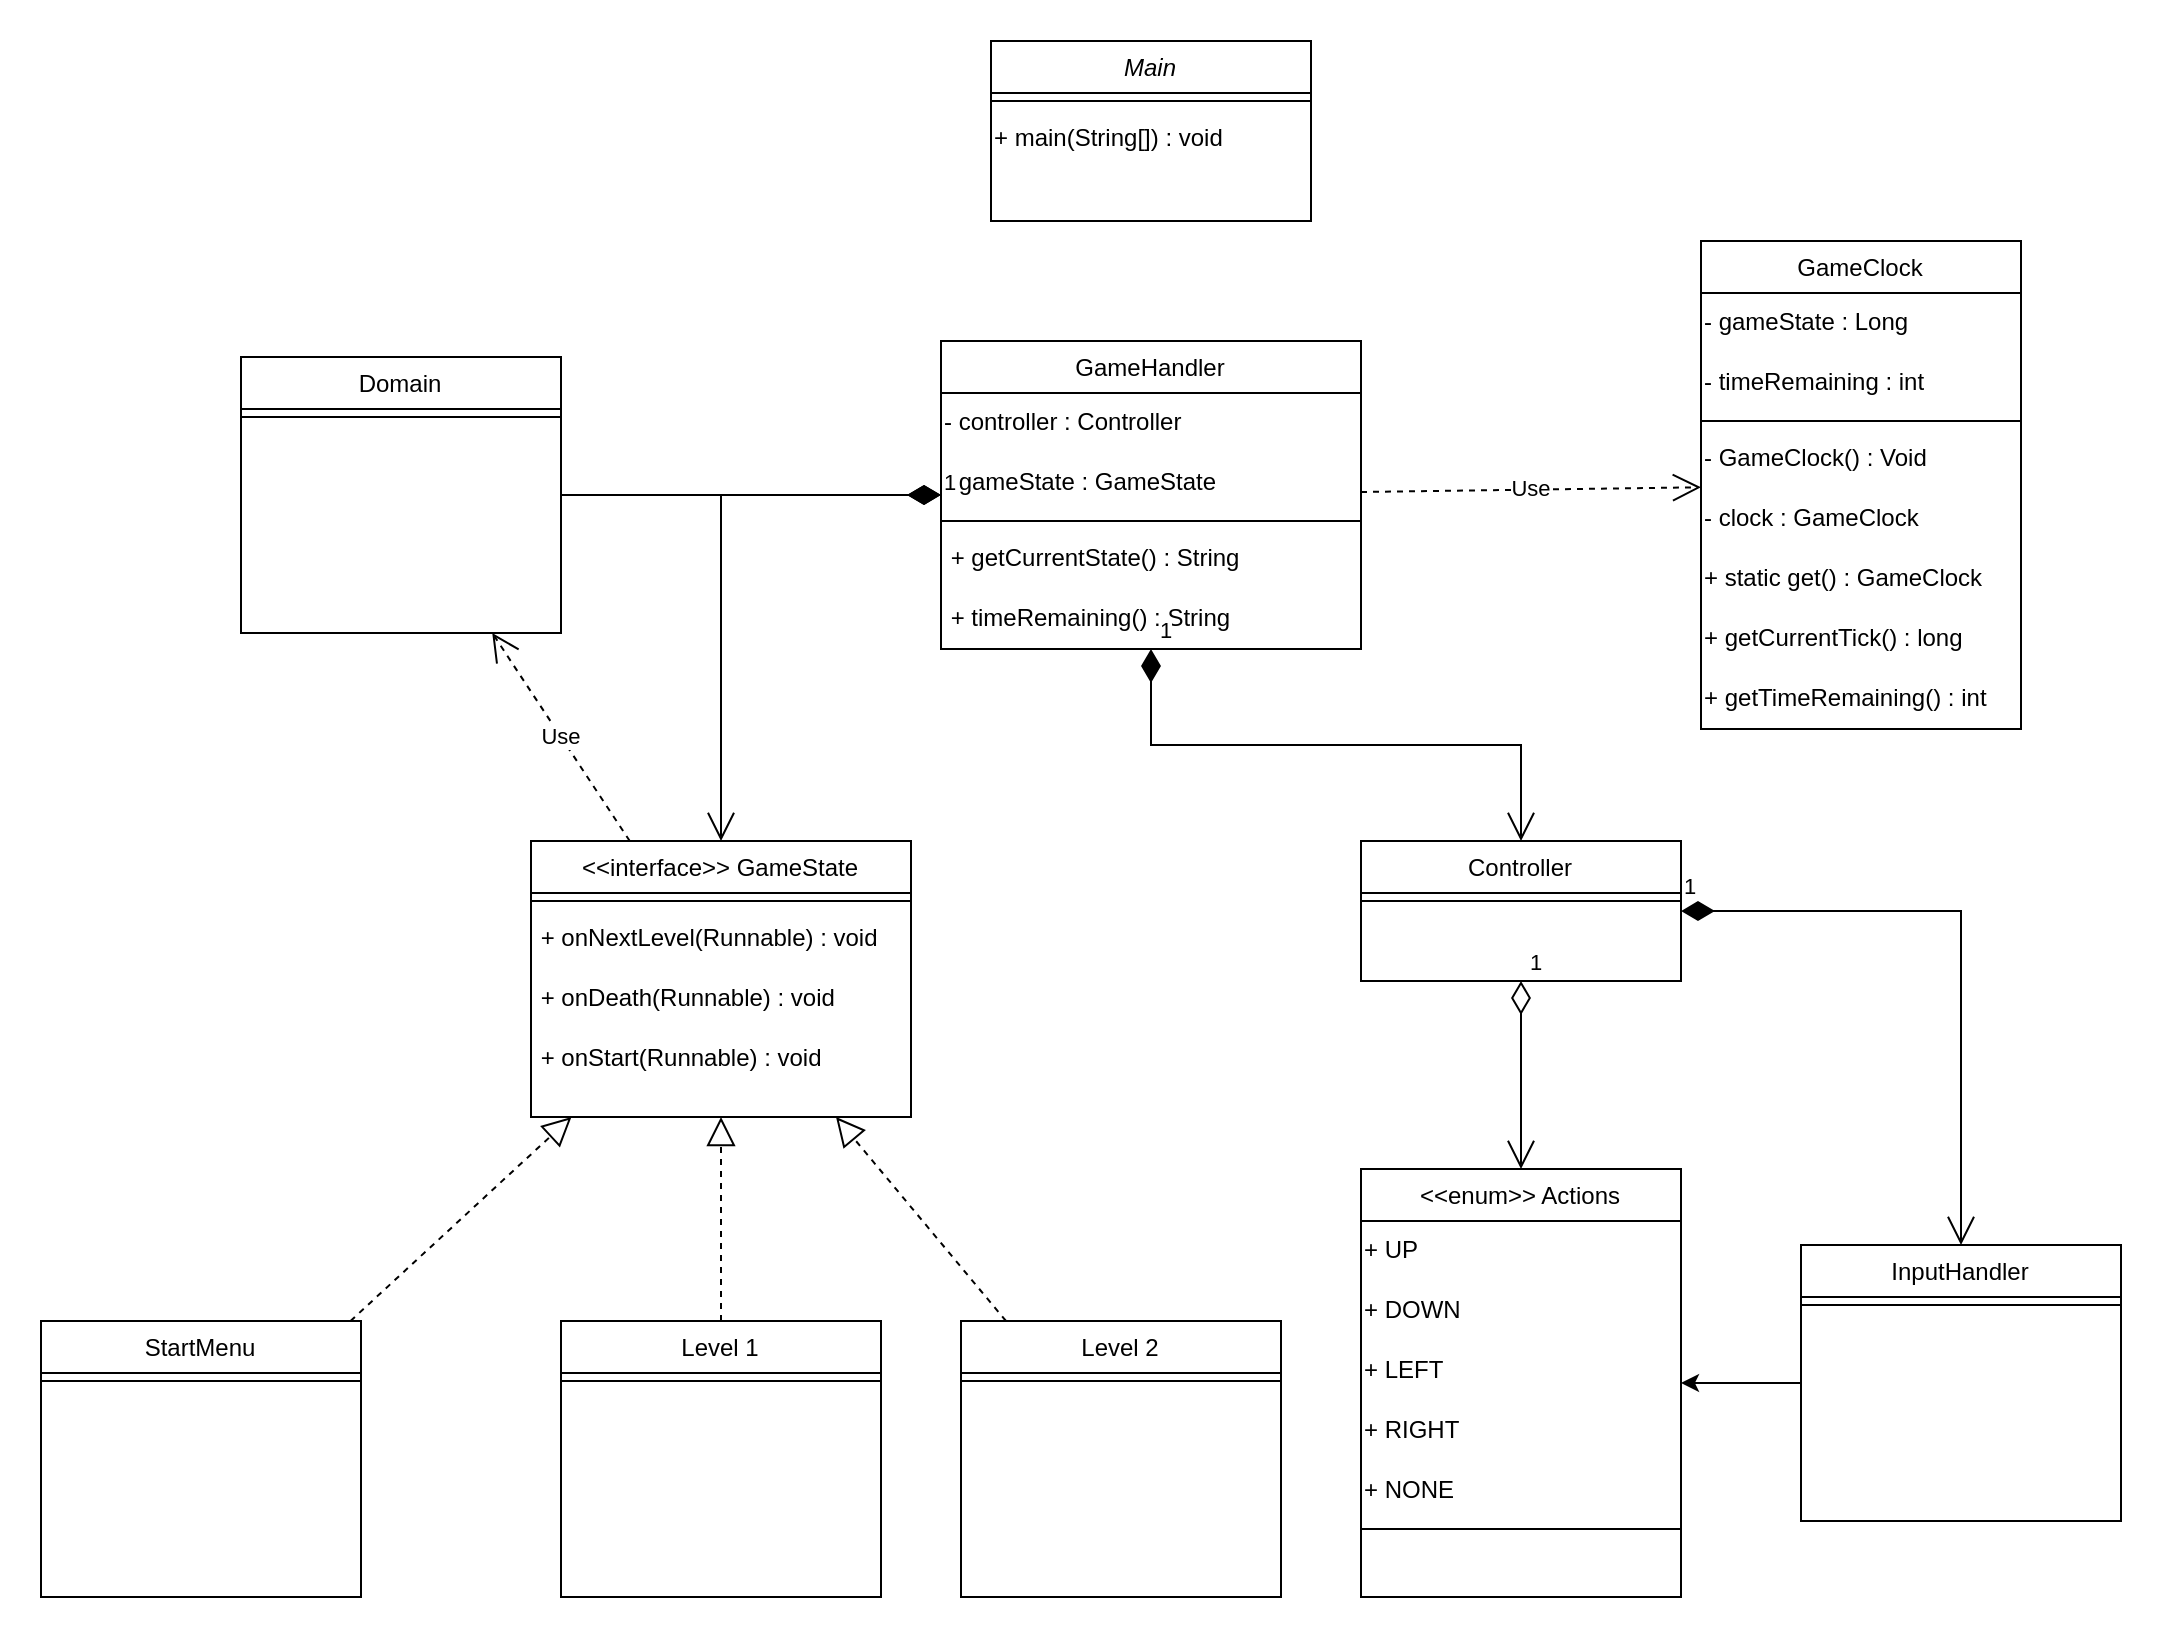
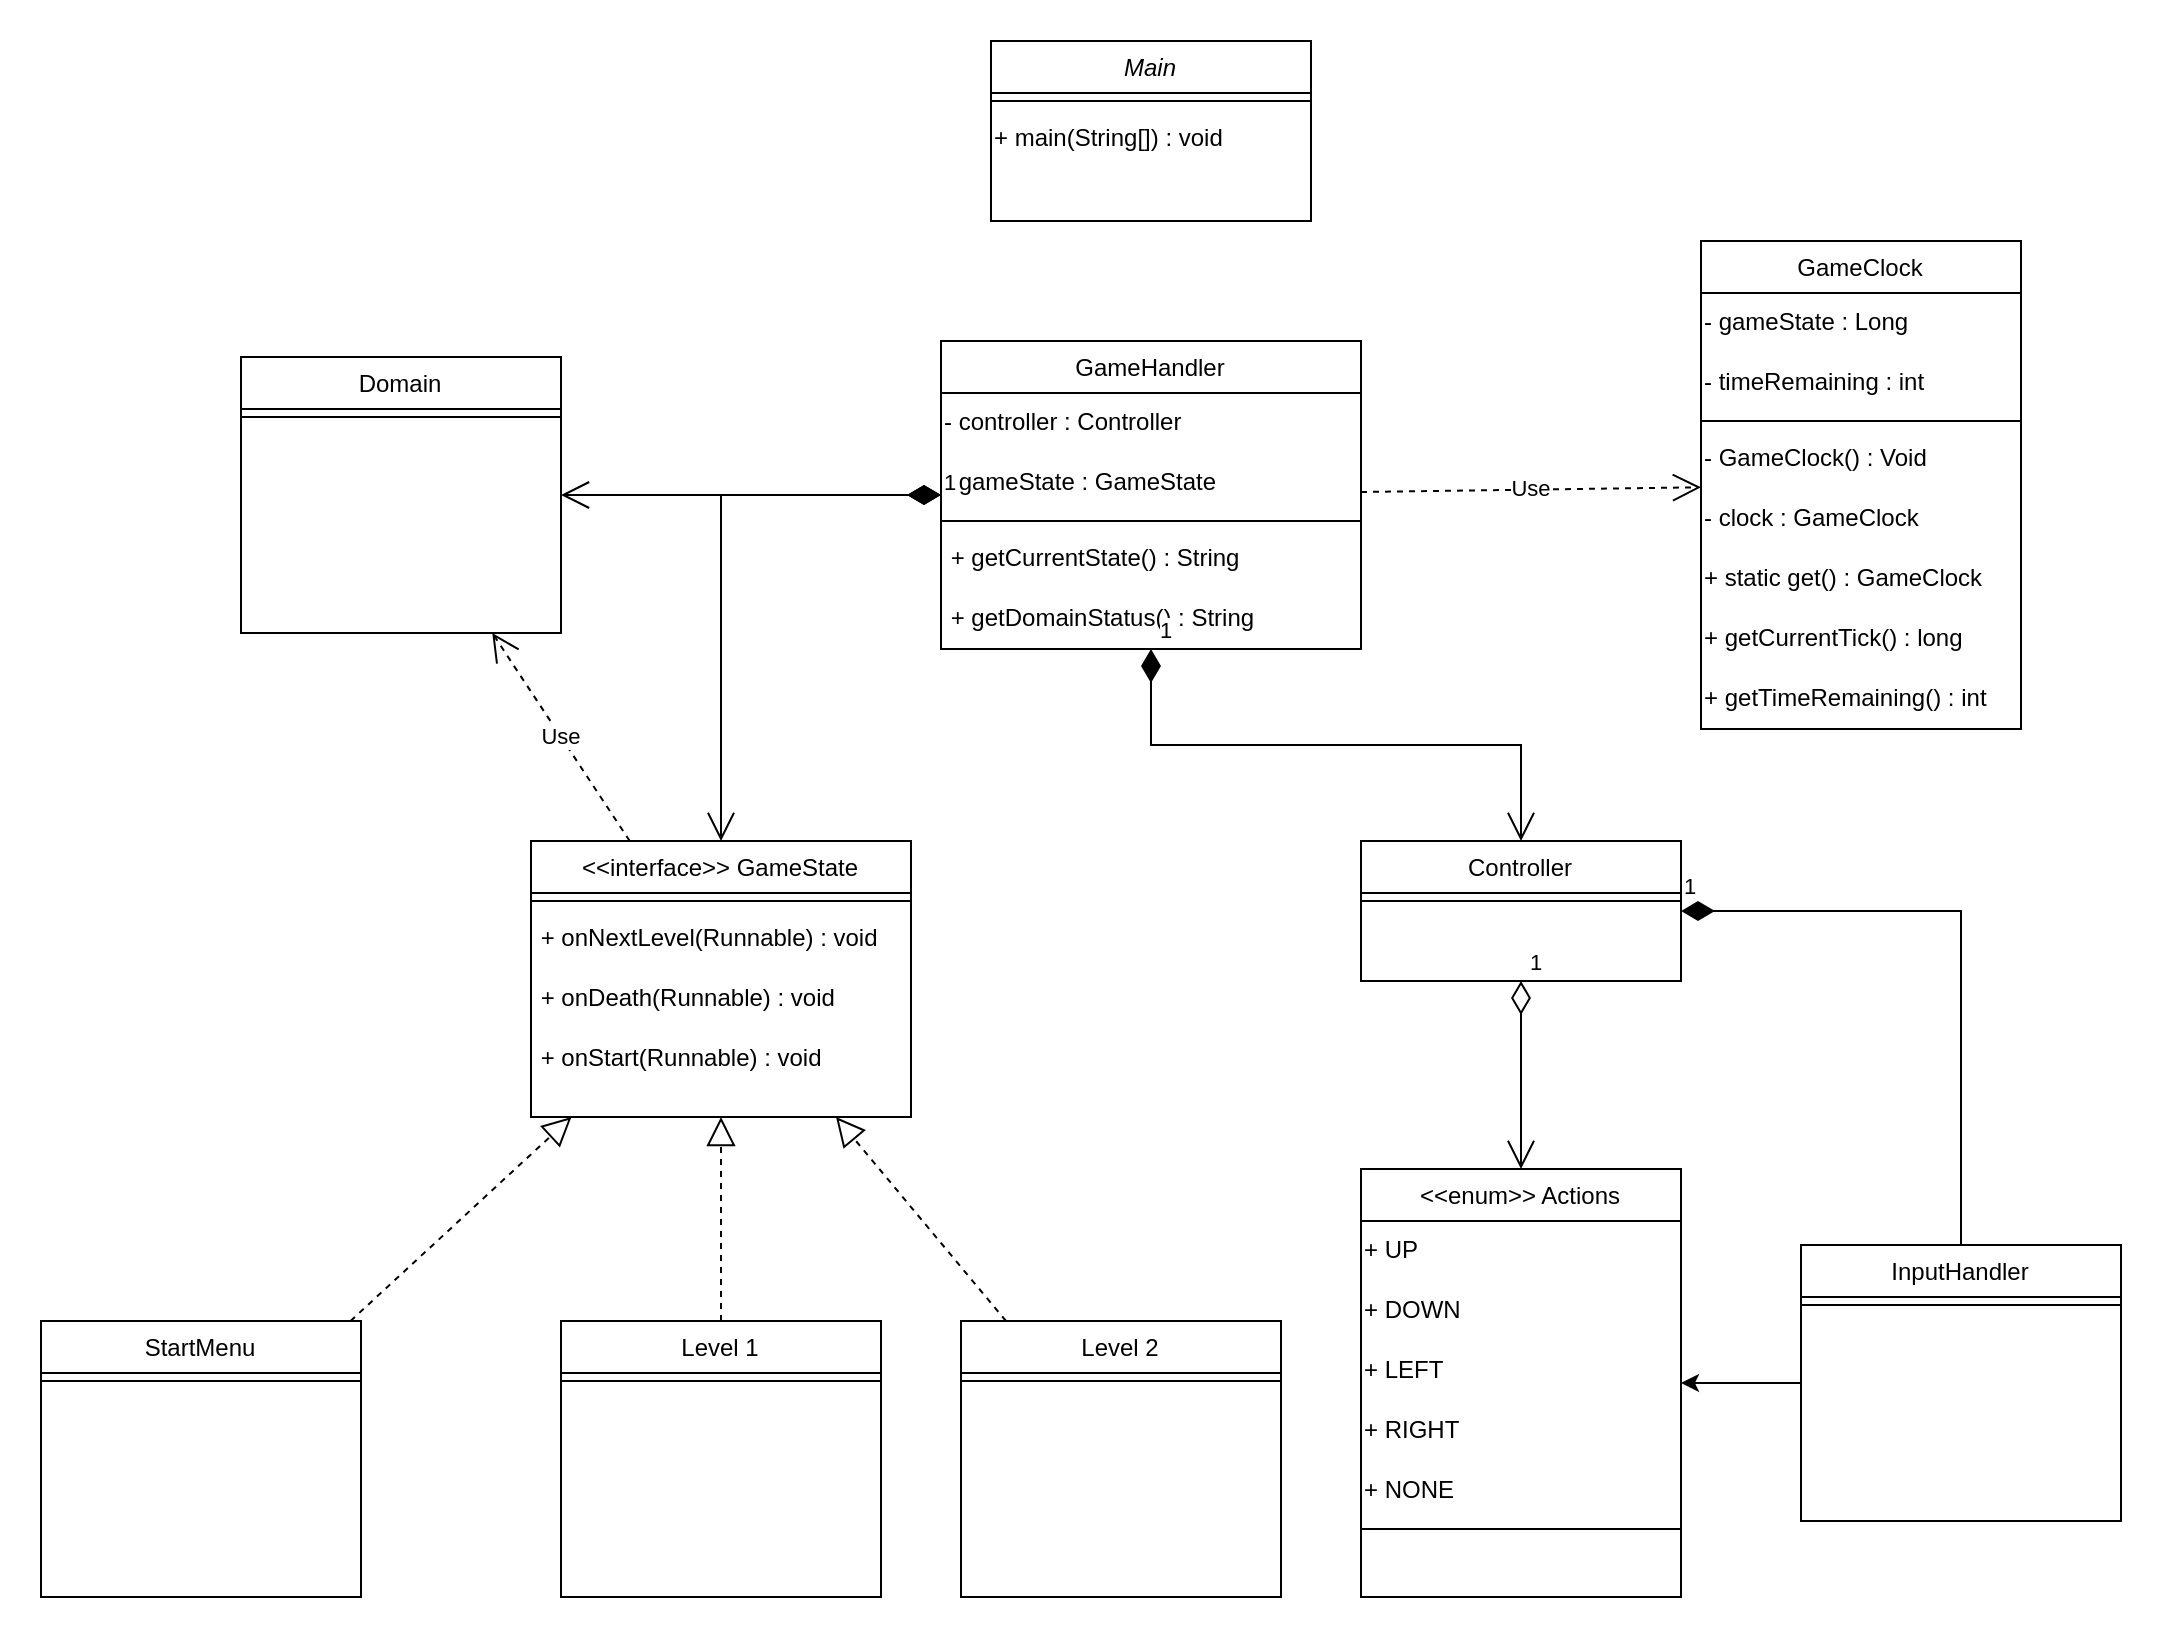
(568, 495) -> (569, 495)
(1095, 619) -> (1114, 619)
(1961, 1237) -> (1961, 1238)
